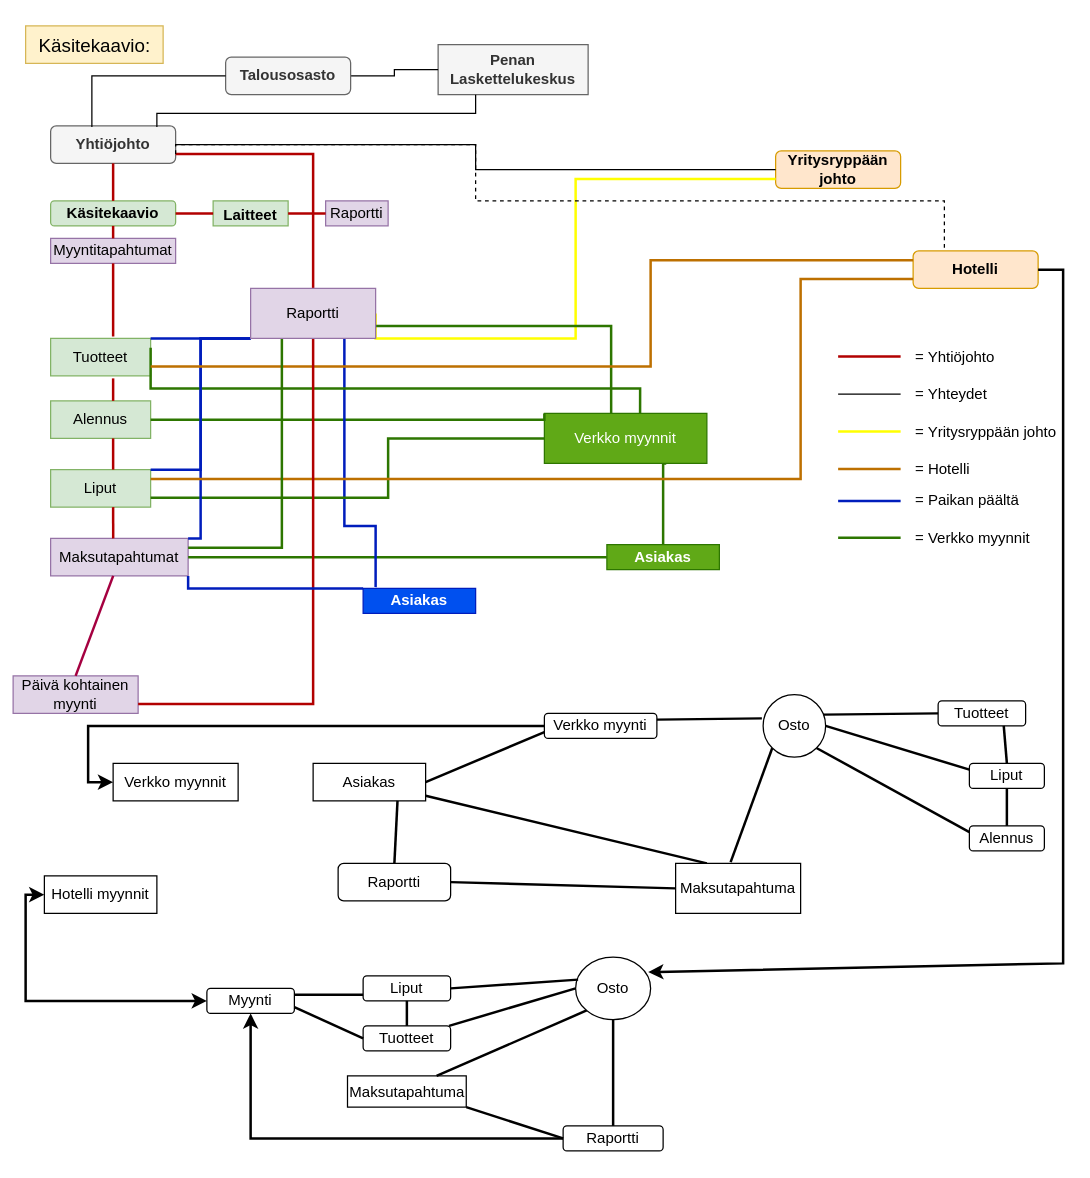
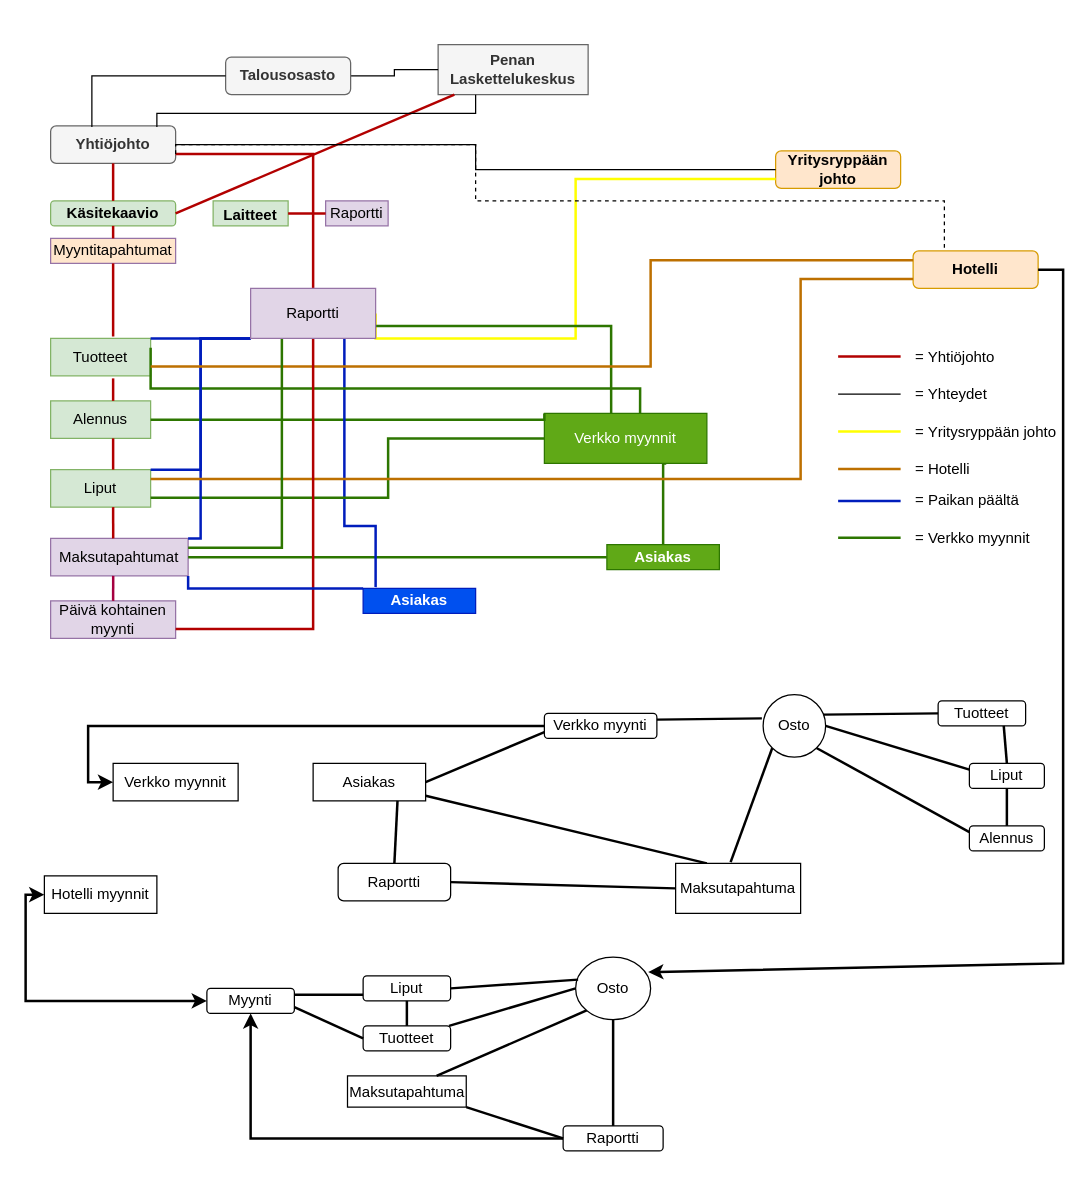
(94, 44) -> none
(194, 213) -> (253, 180)
(113, 251) -> (113, 251)
(76, 694) -> (113, 619)
